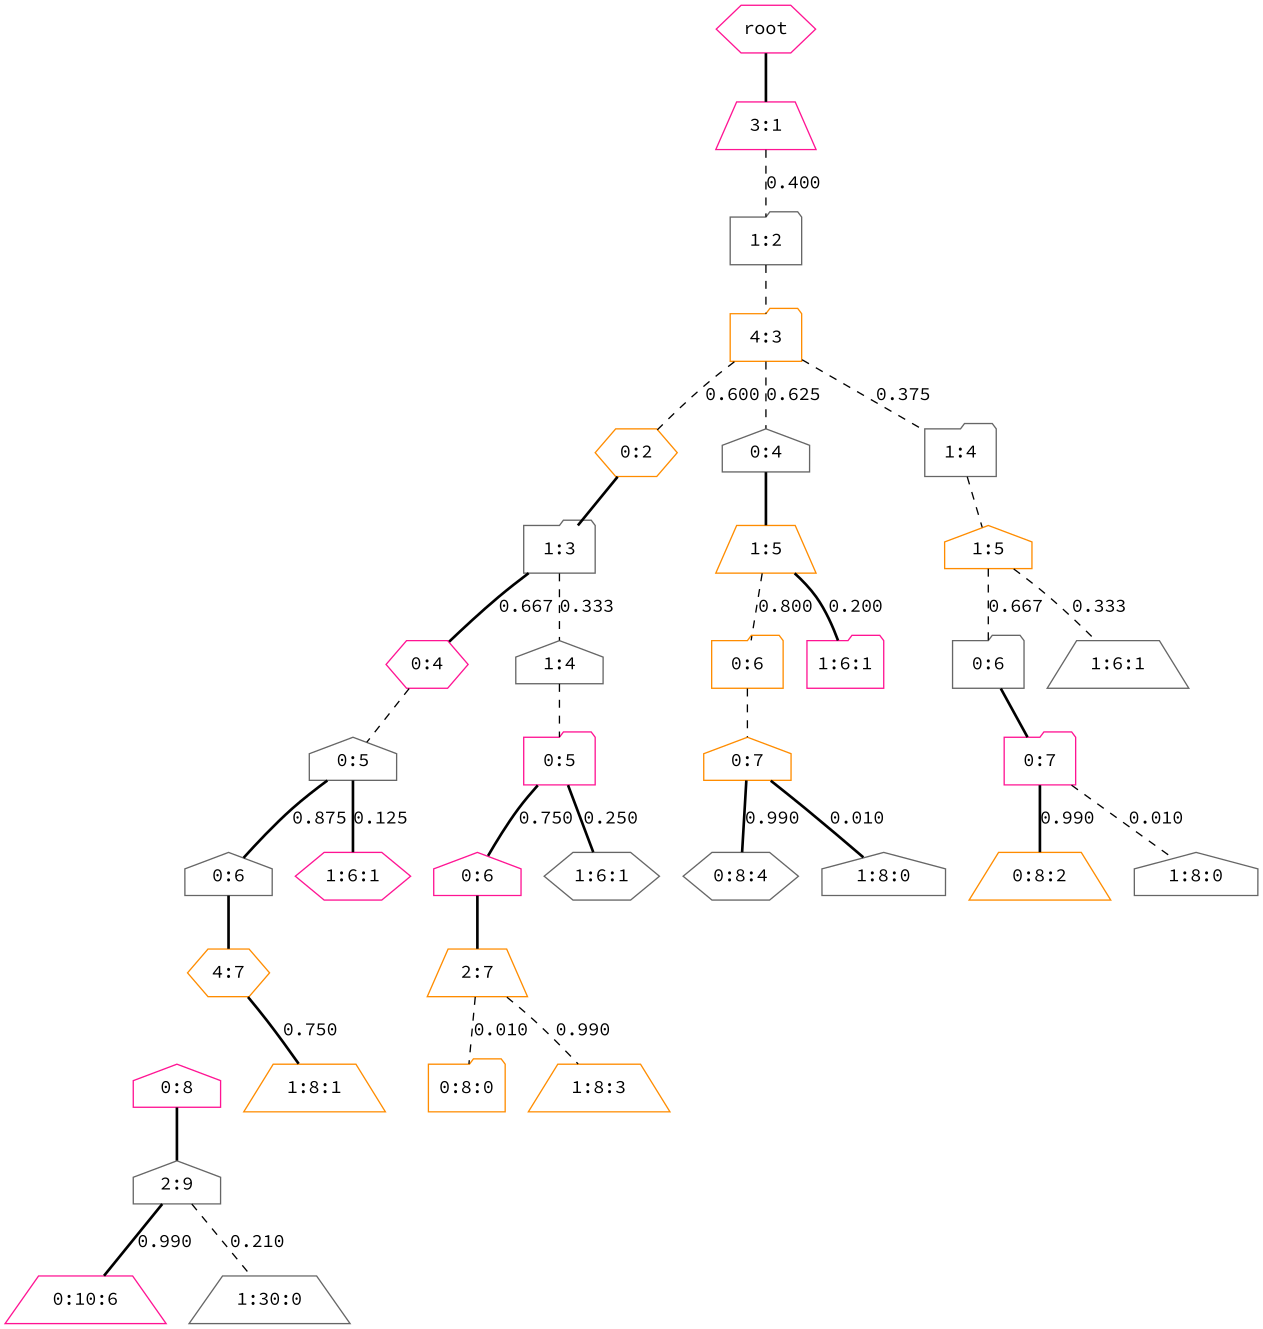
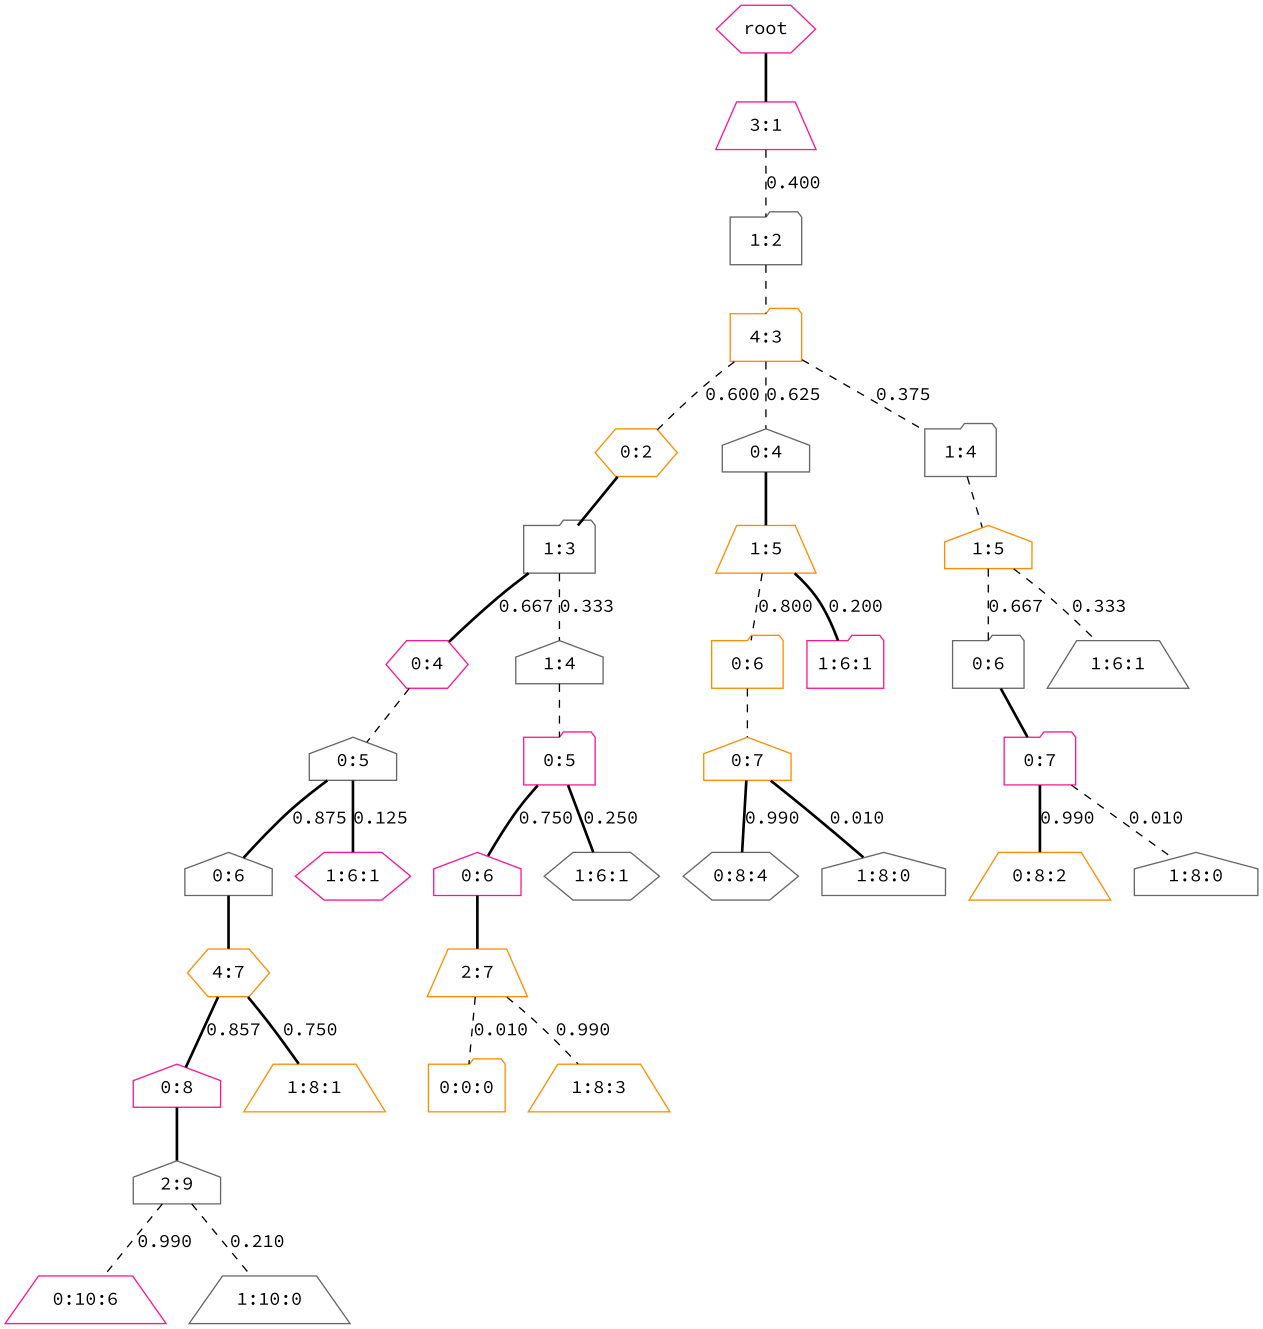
none -> (202, 1032)
(467, 1088) -> (467, 1088)
(133, 1240) -> (133, 1240)
(270, 1300) -> (270, 1300)
